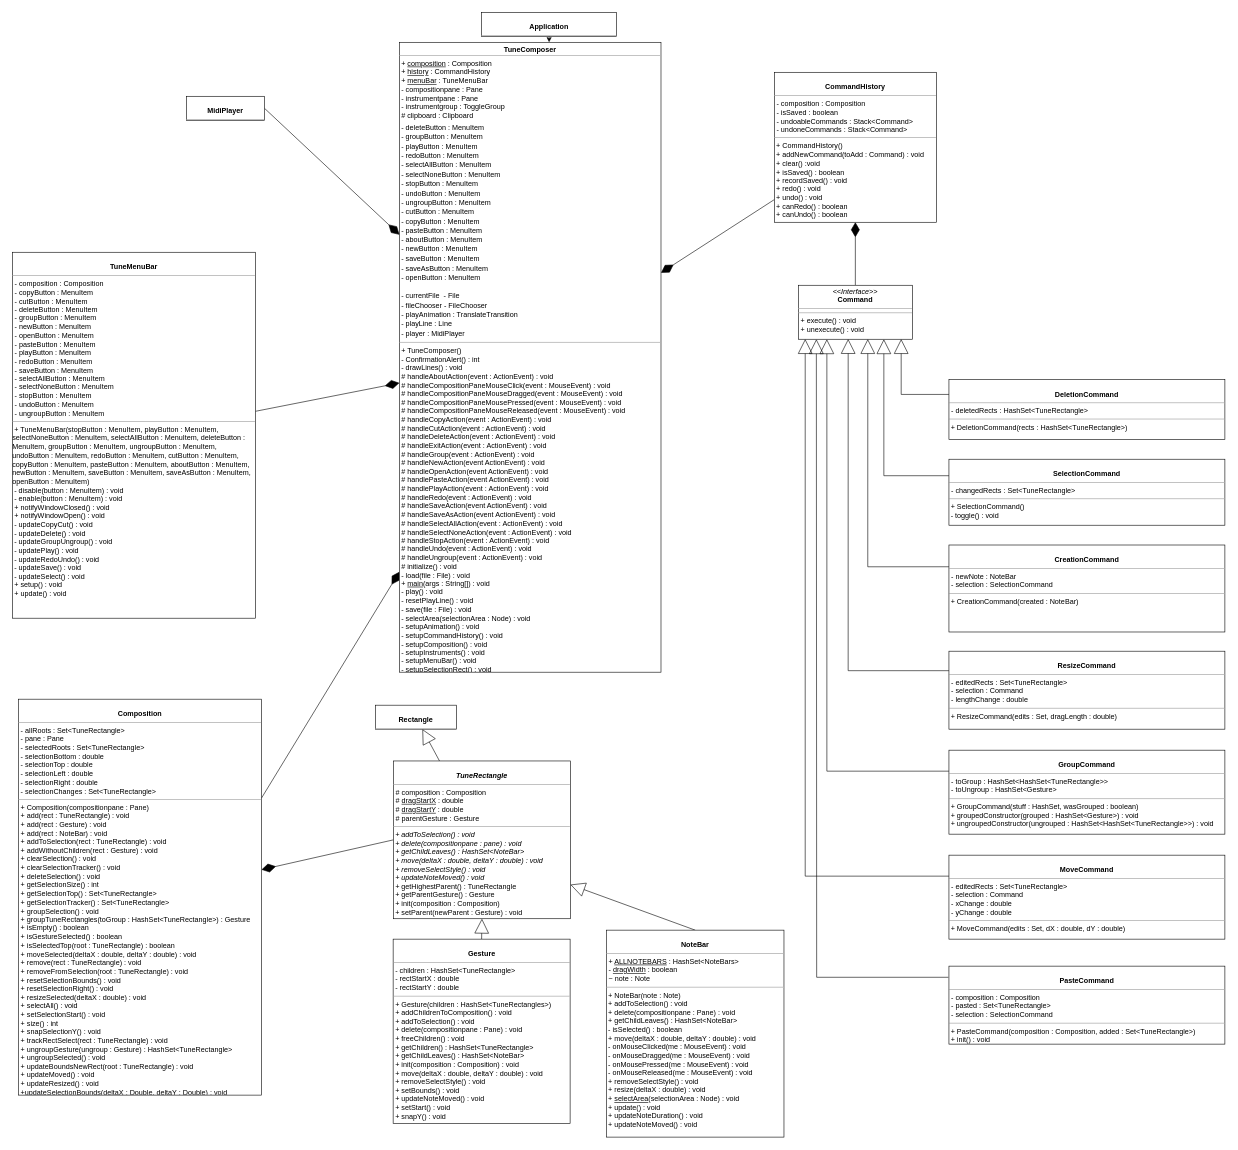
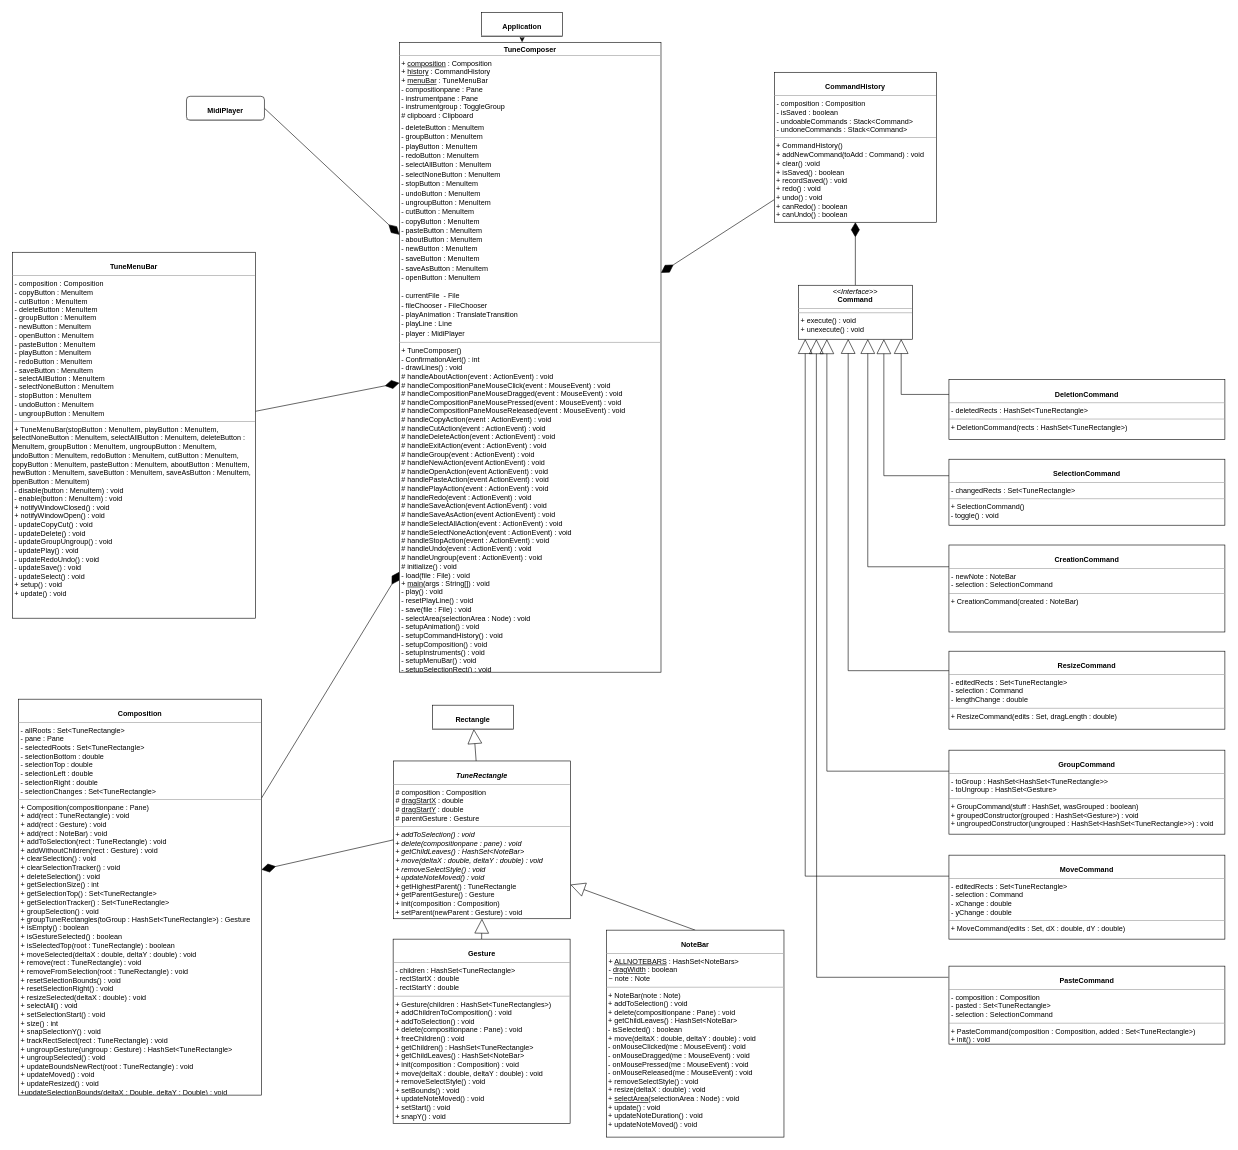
(549, 24) -> (522, 24)
(225, 108) -> (225, 108)
(416, 717) -> (473, 717)
